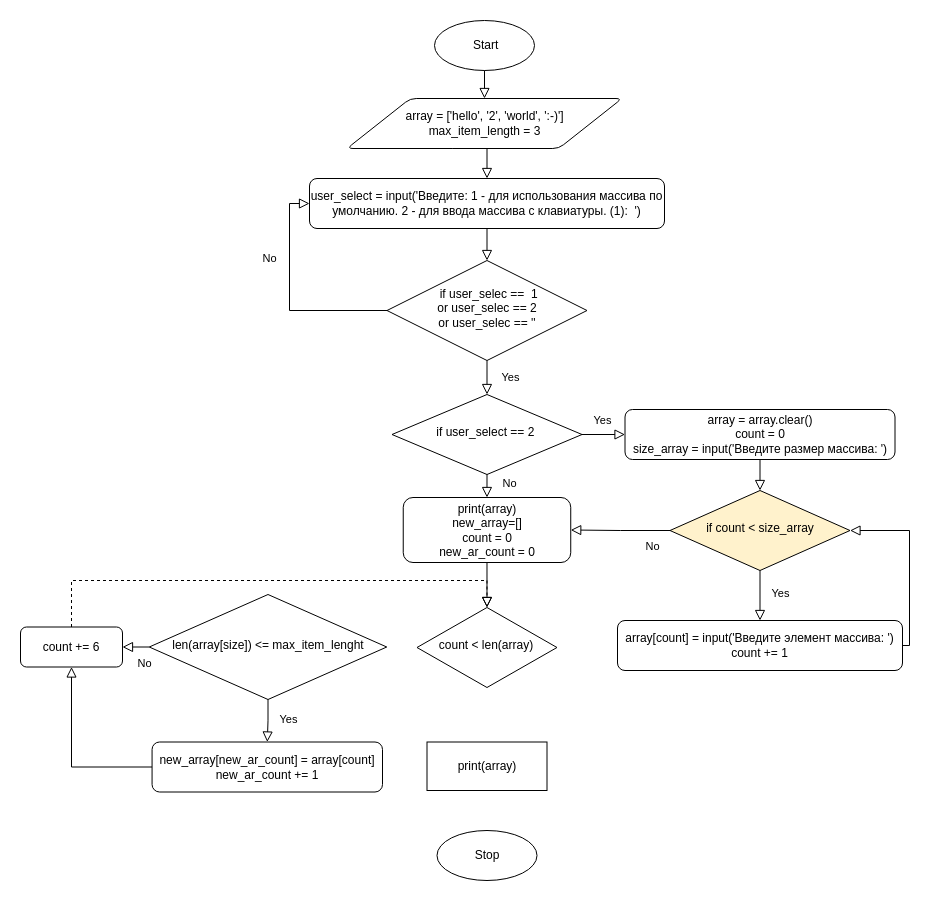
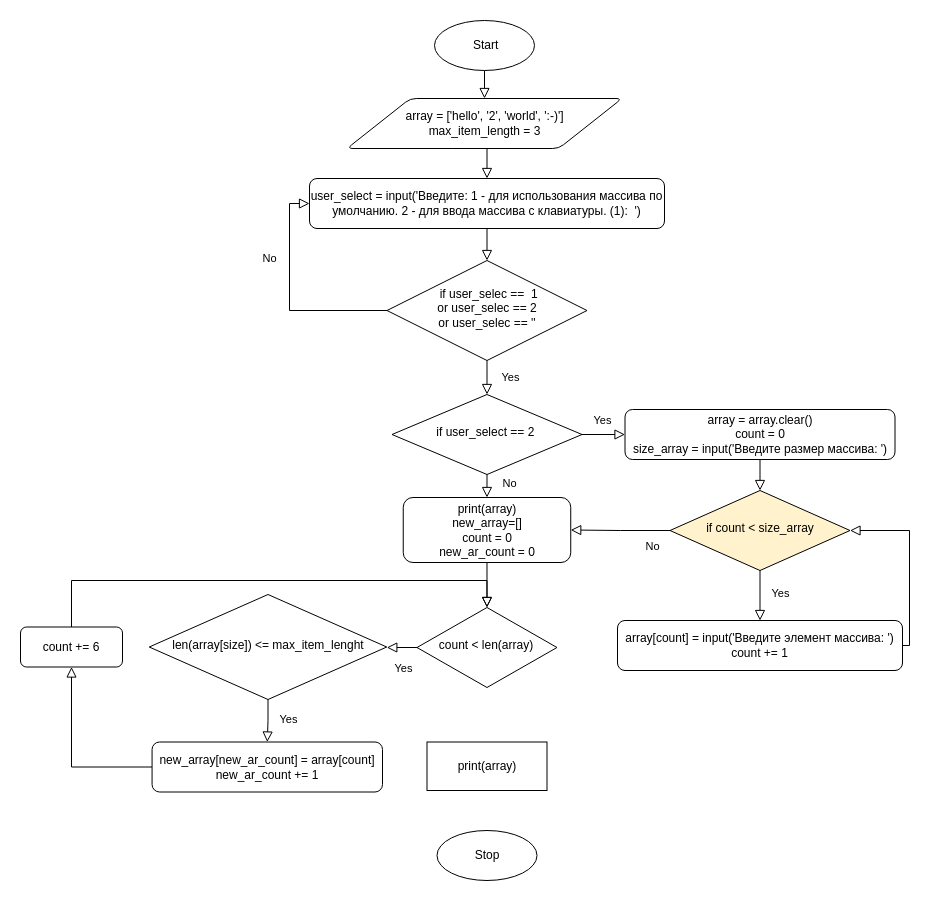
(256, 581) -> (256, 581)
(141, 647) -> none
none -> (407, 648)
